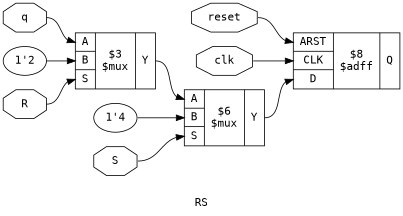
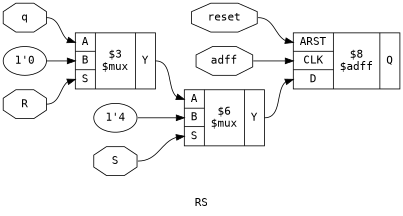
(25, 61) -> (25, 61)
(224, 61) -> (224, 61)
